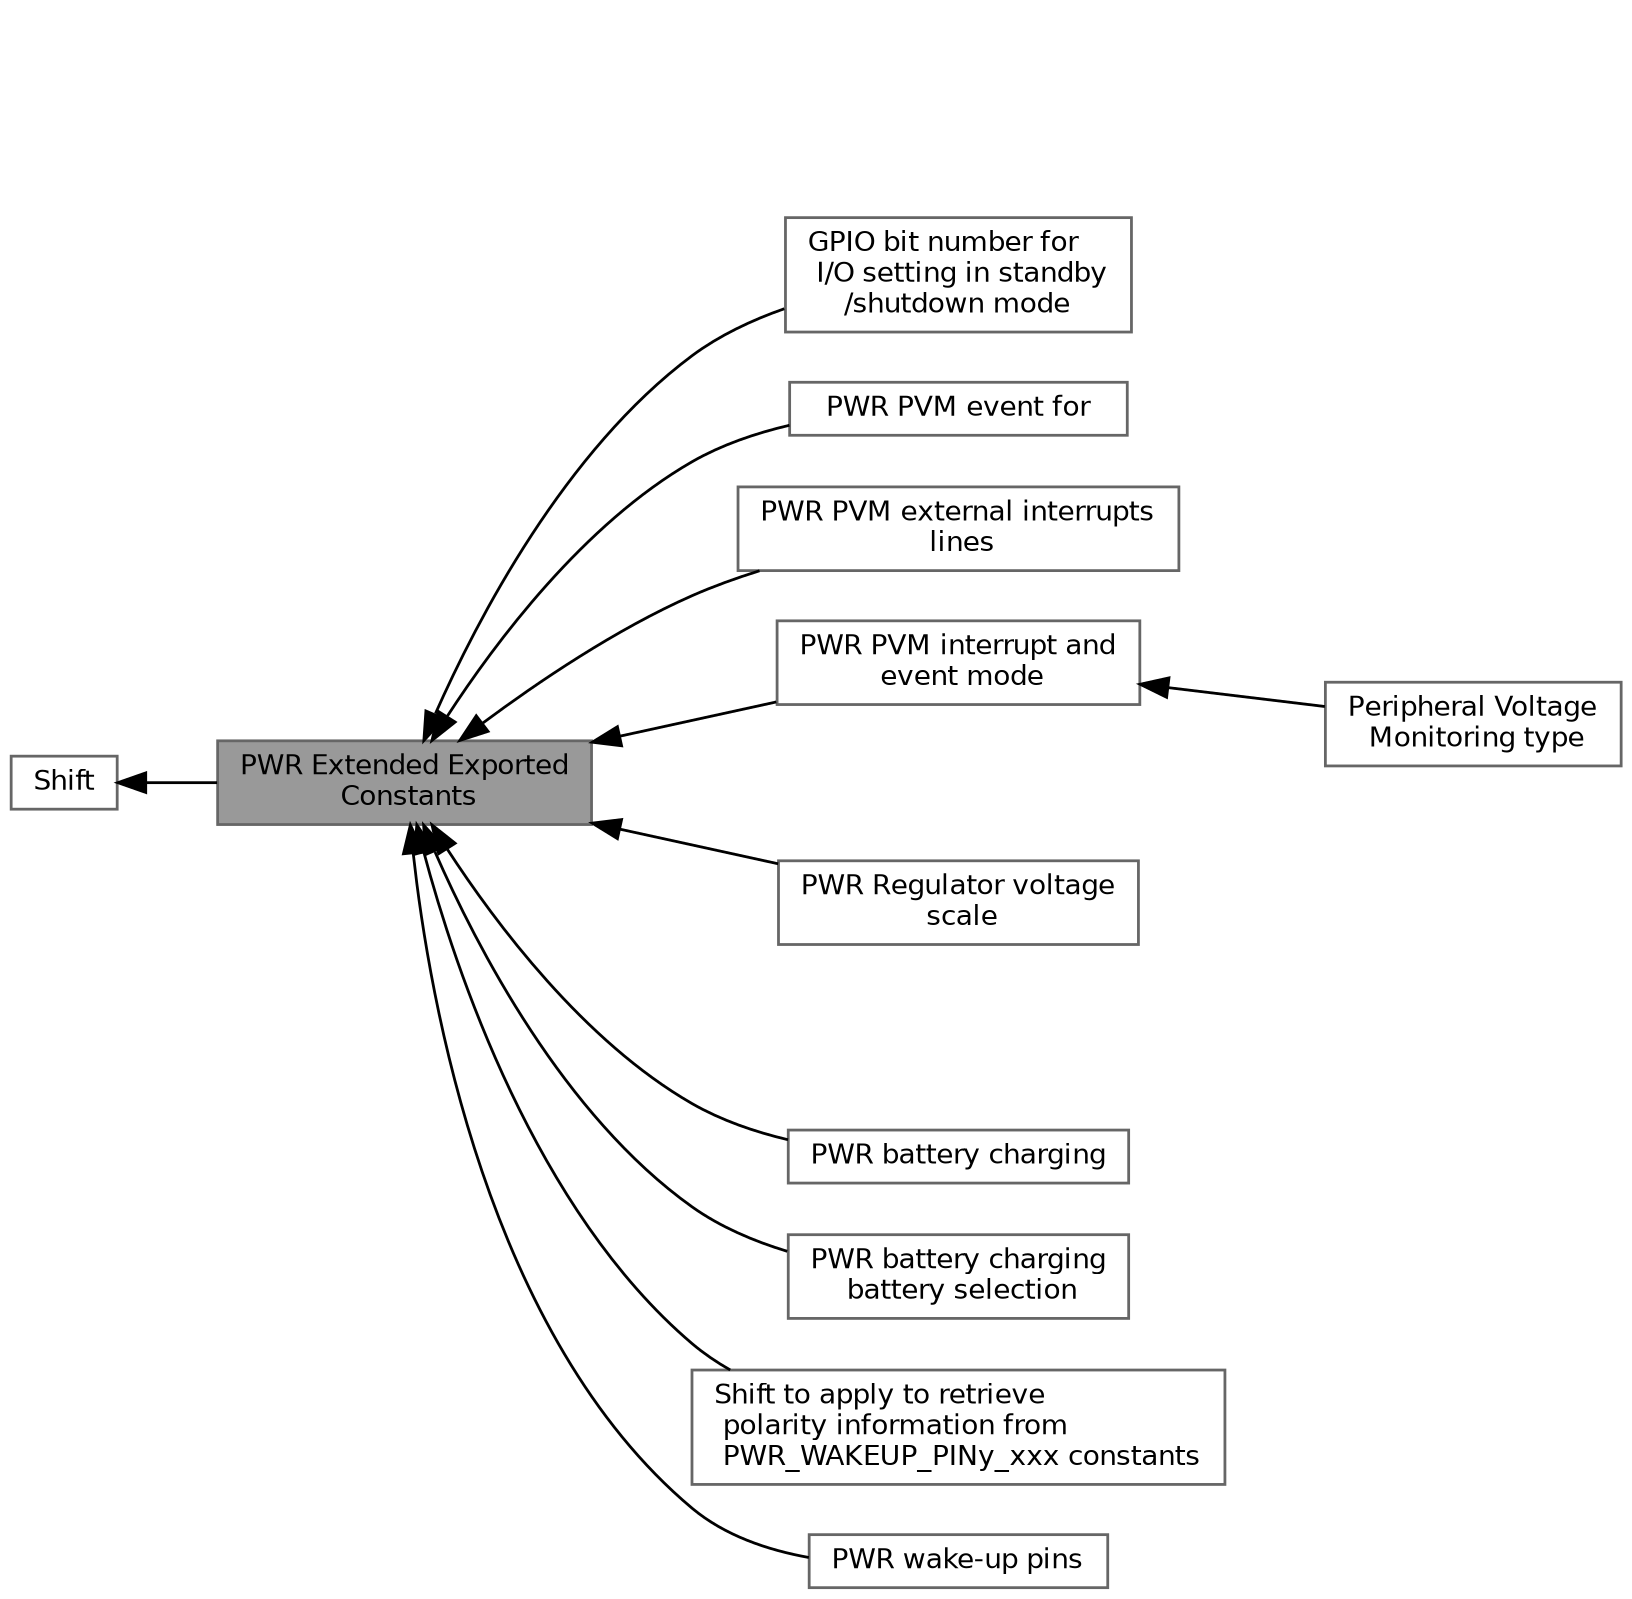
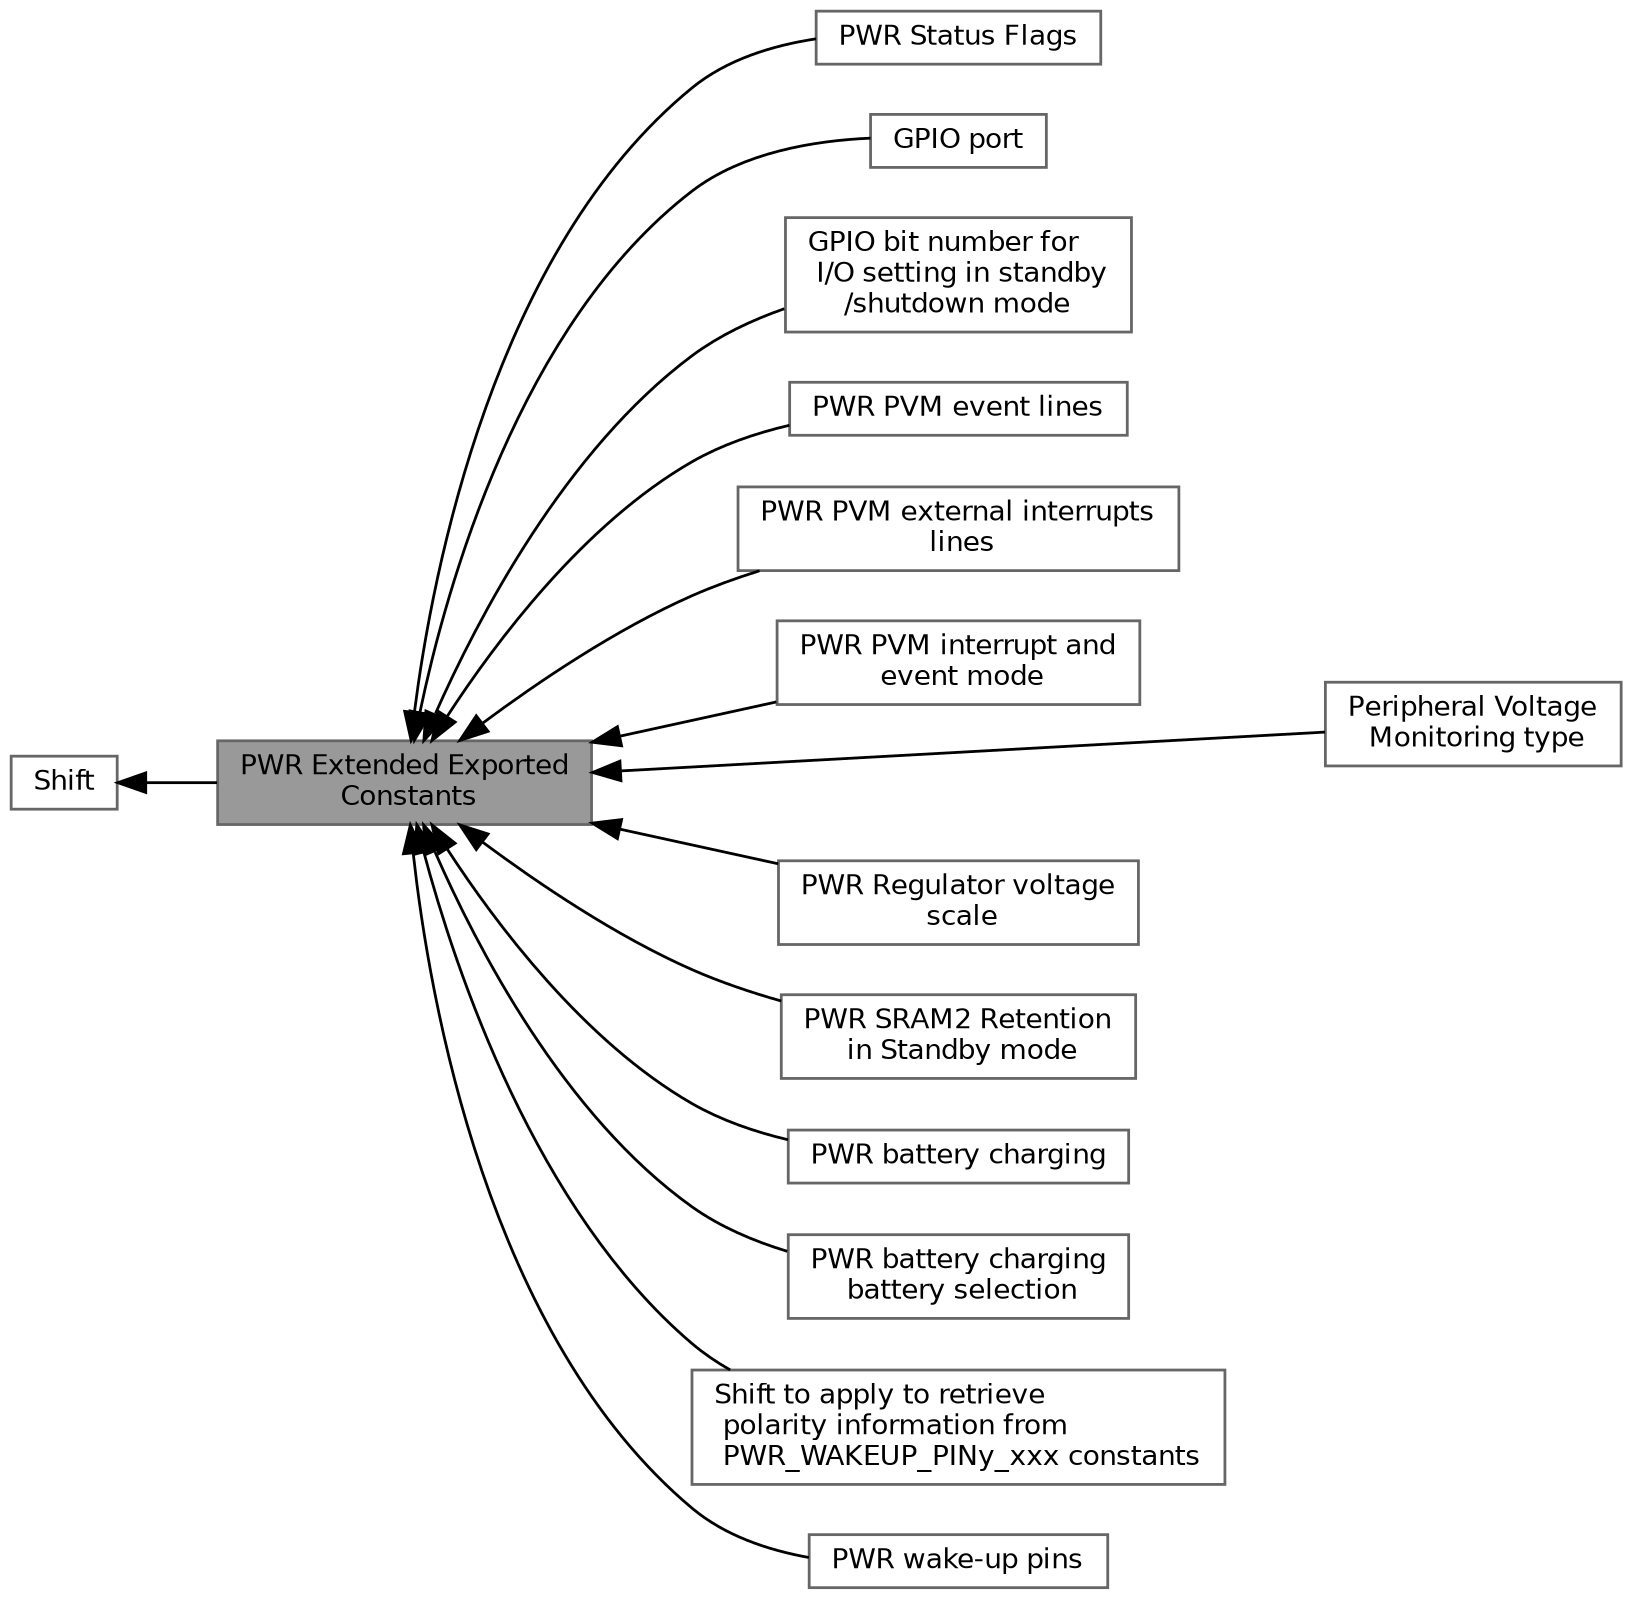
none -> (958, 38)
none -> (958, 141)
(958, 409) -> (958, 409)
(1246, 697) -> (973, 751)
none -> (958, 1037)
